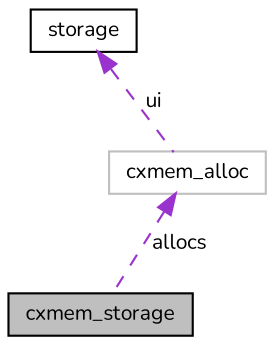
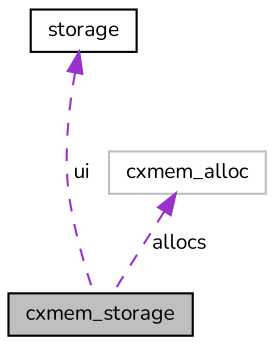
(142, 111) -> (68, 185)
